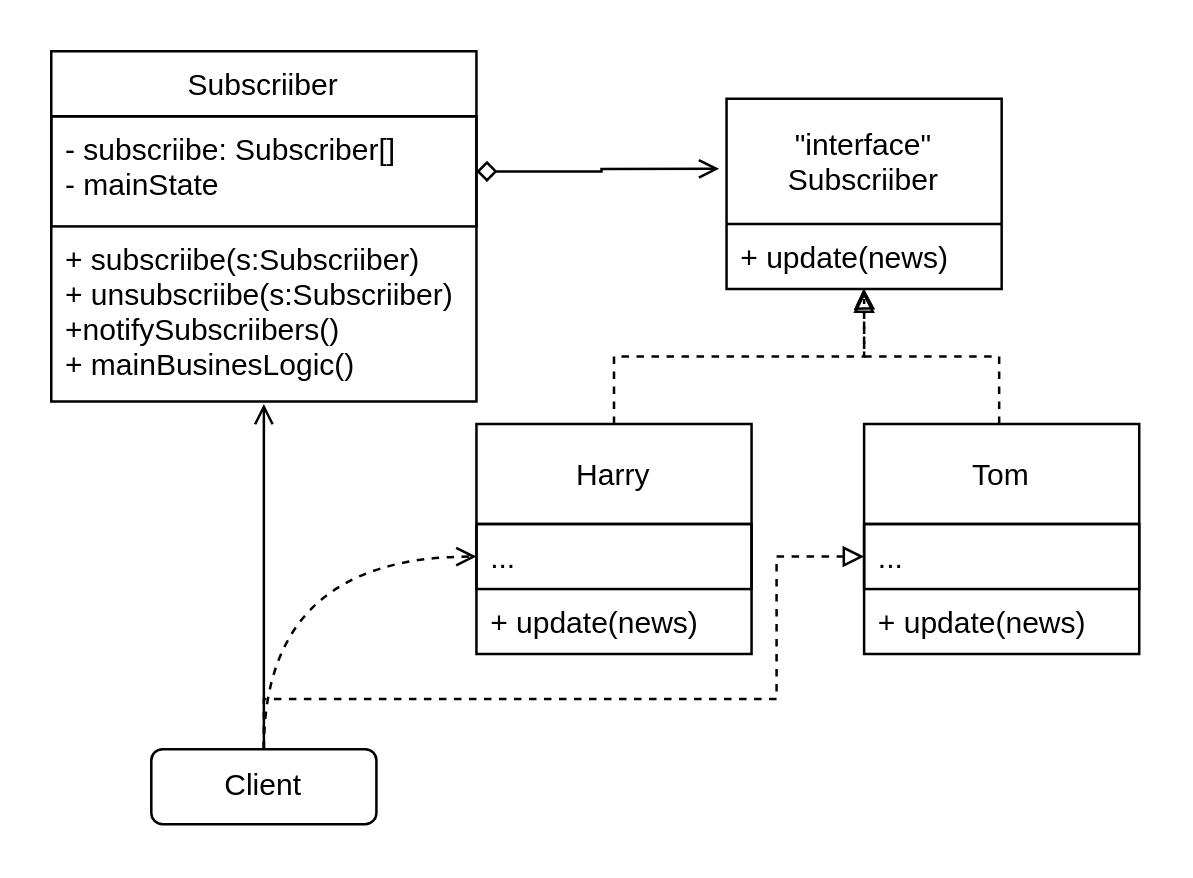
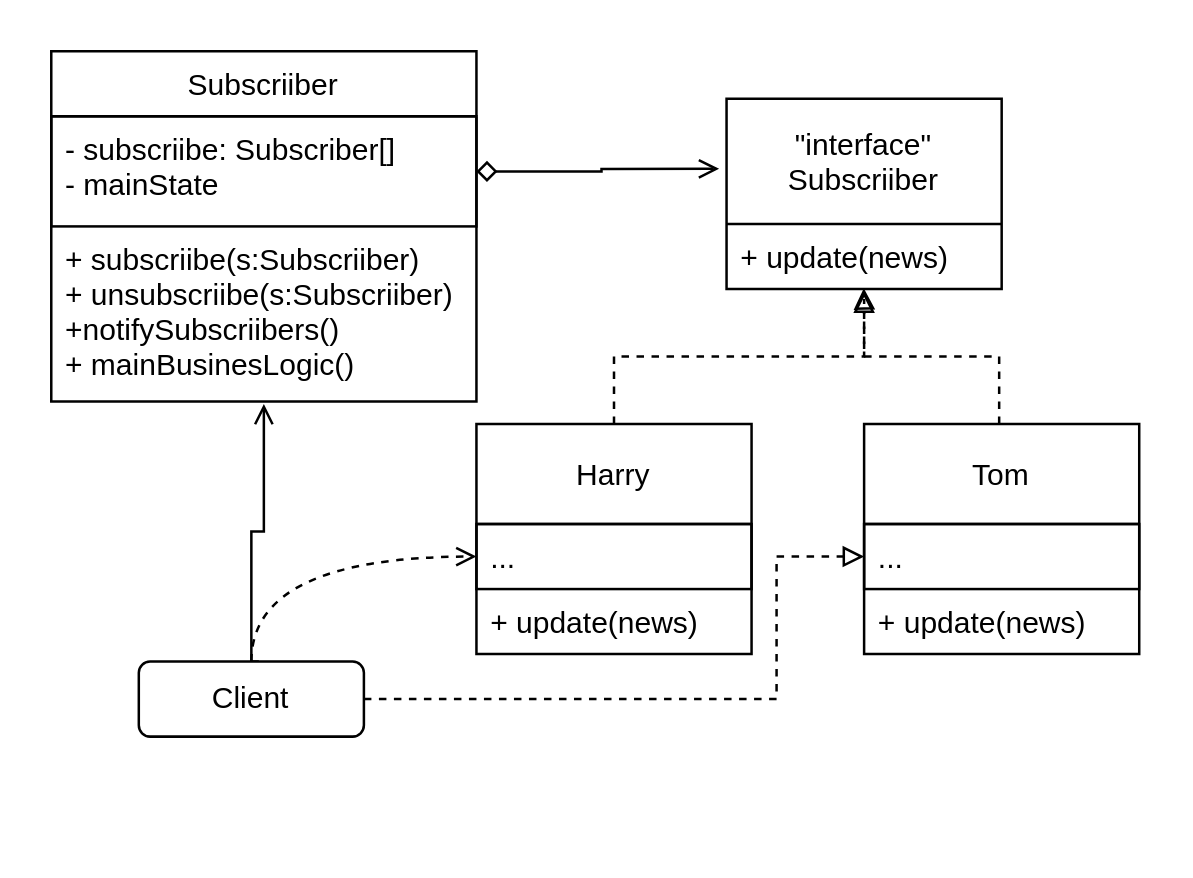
(264, 786) -> (251, 699)
